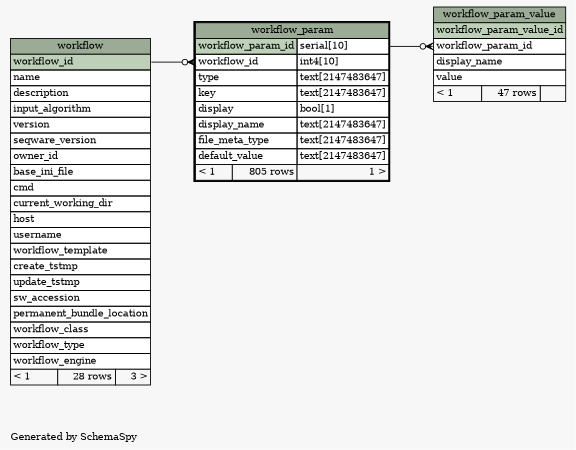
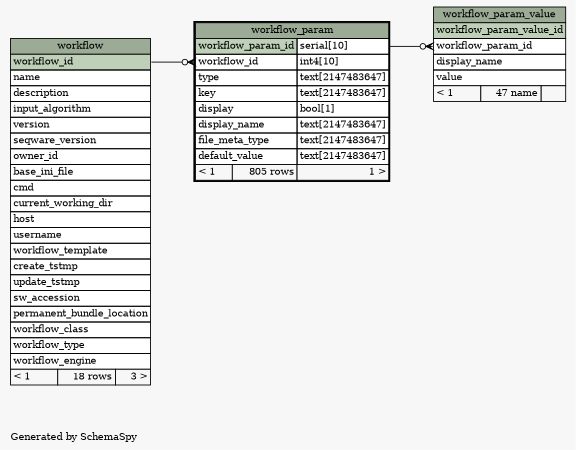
(518, 93) -> (517, 93)
(93, 377) -> (93, 377)
